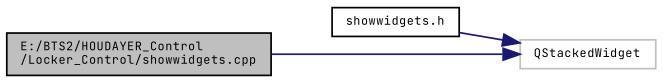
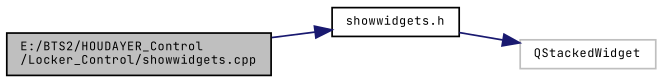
(387, 54) -> (293, 35)
